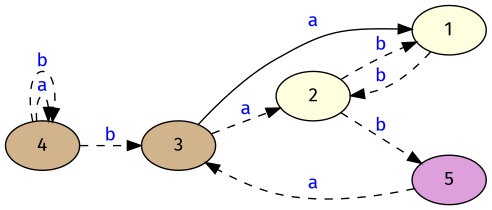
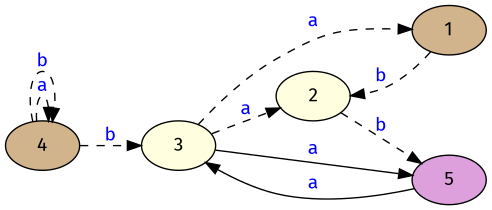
(449, 30) -> (449, 30)
(287, 53) -> (287, 53)
(372, 62) -> none
(179, 146) -> (179, 146)
none -> (307, 162)
(314, 199) -> (314, 199)
